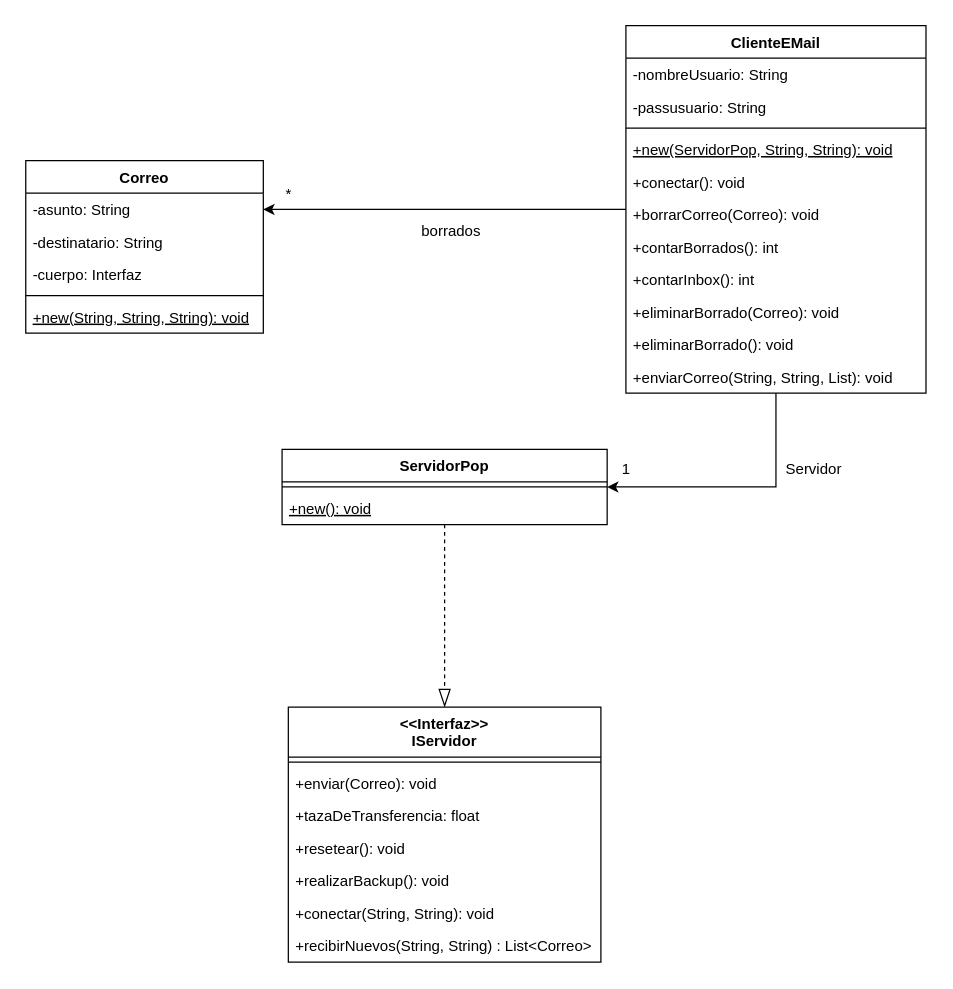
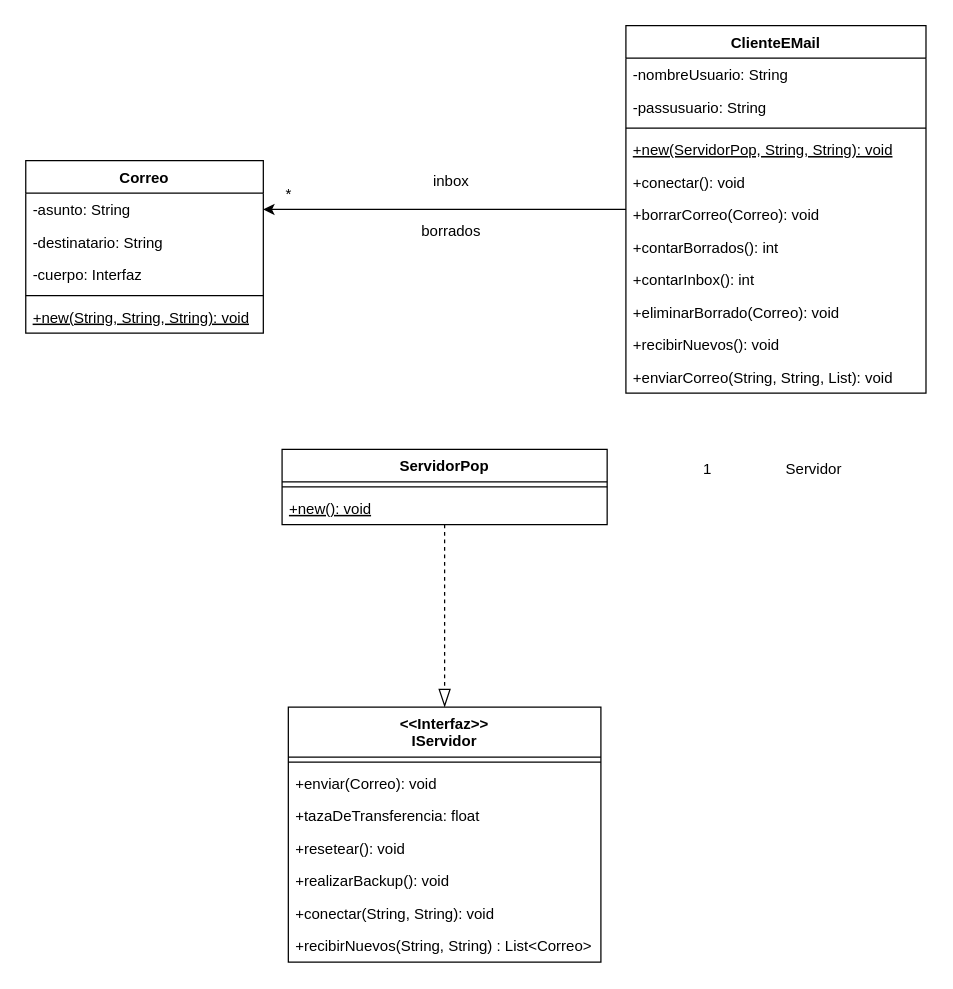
none -> (451, 182)
(722, 345) -> (715, 345)
(626, 469) -> (707, 469)
(740, 487) -> none
